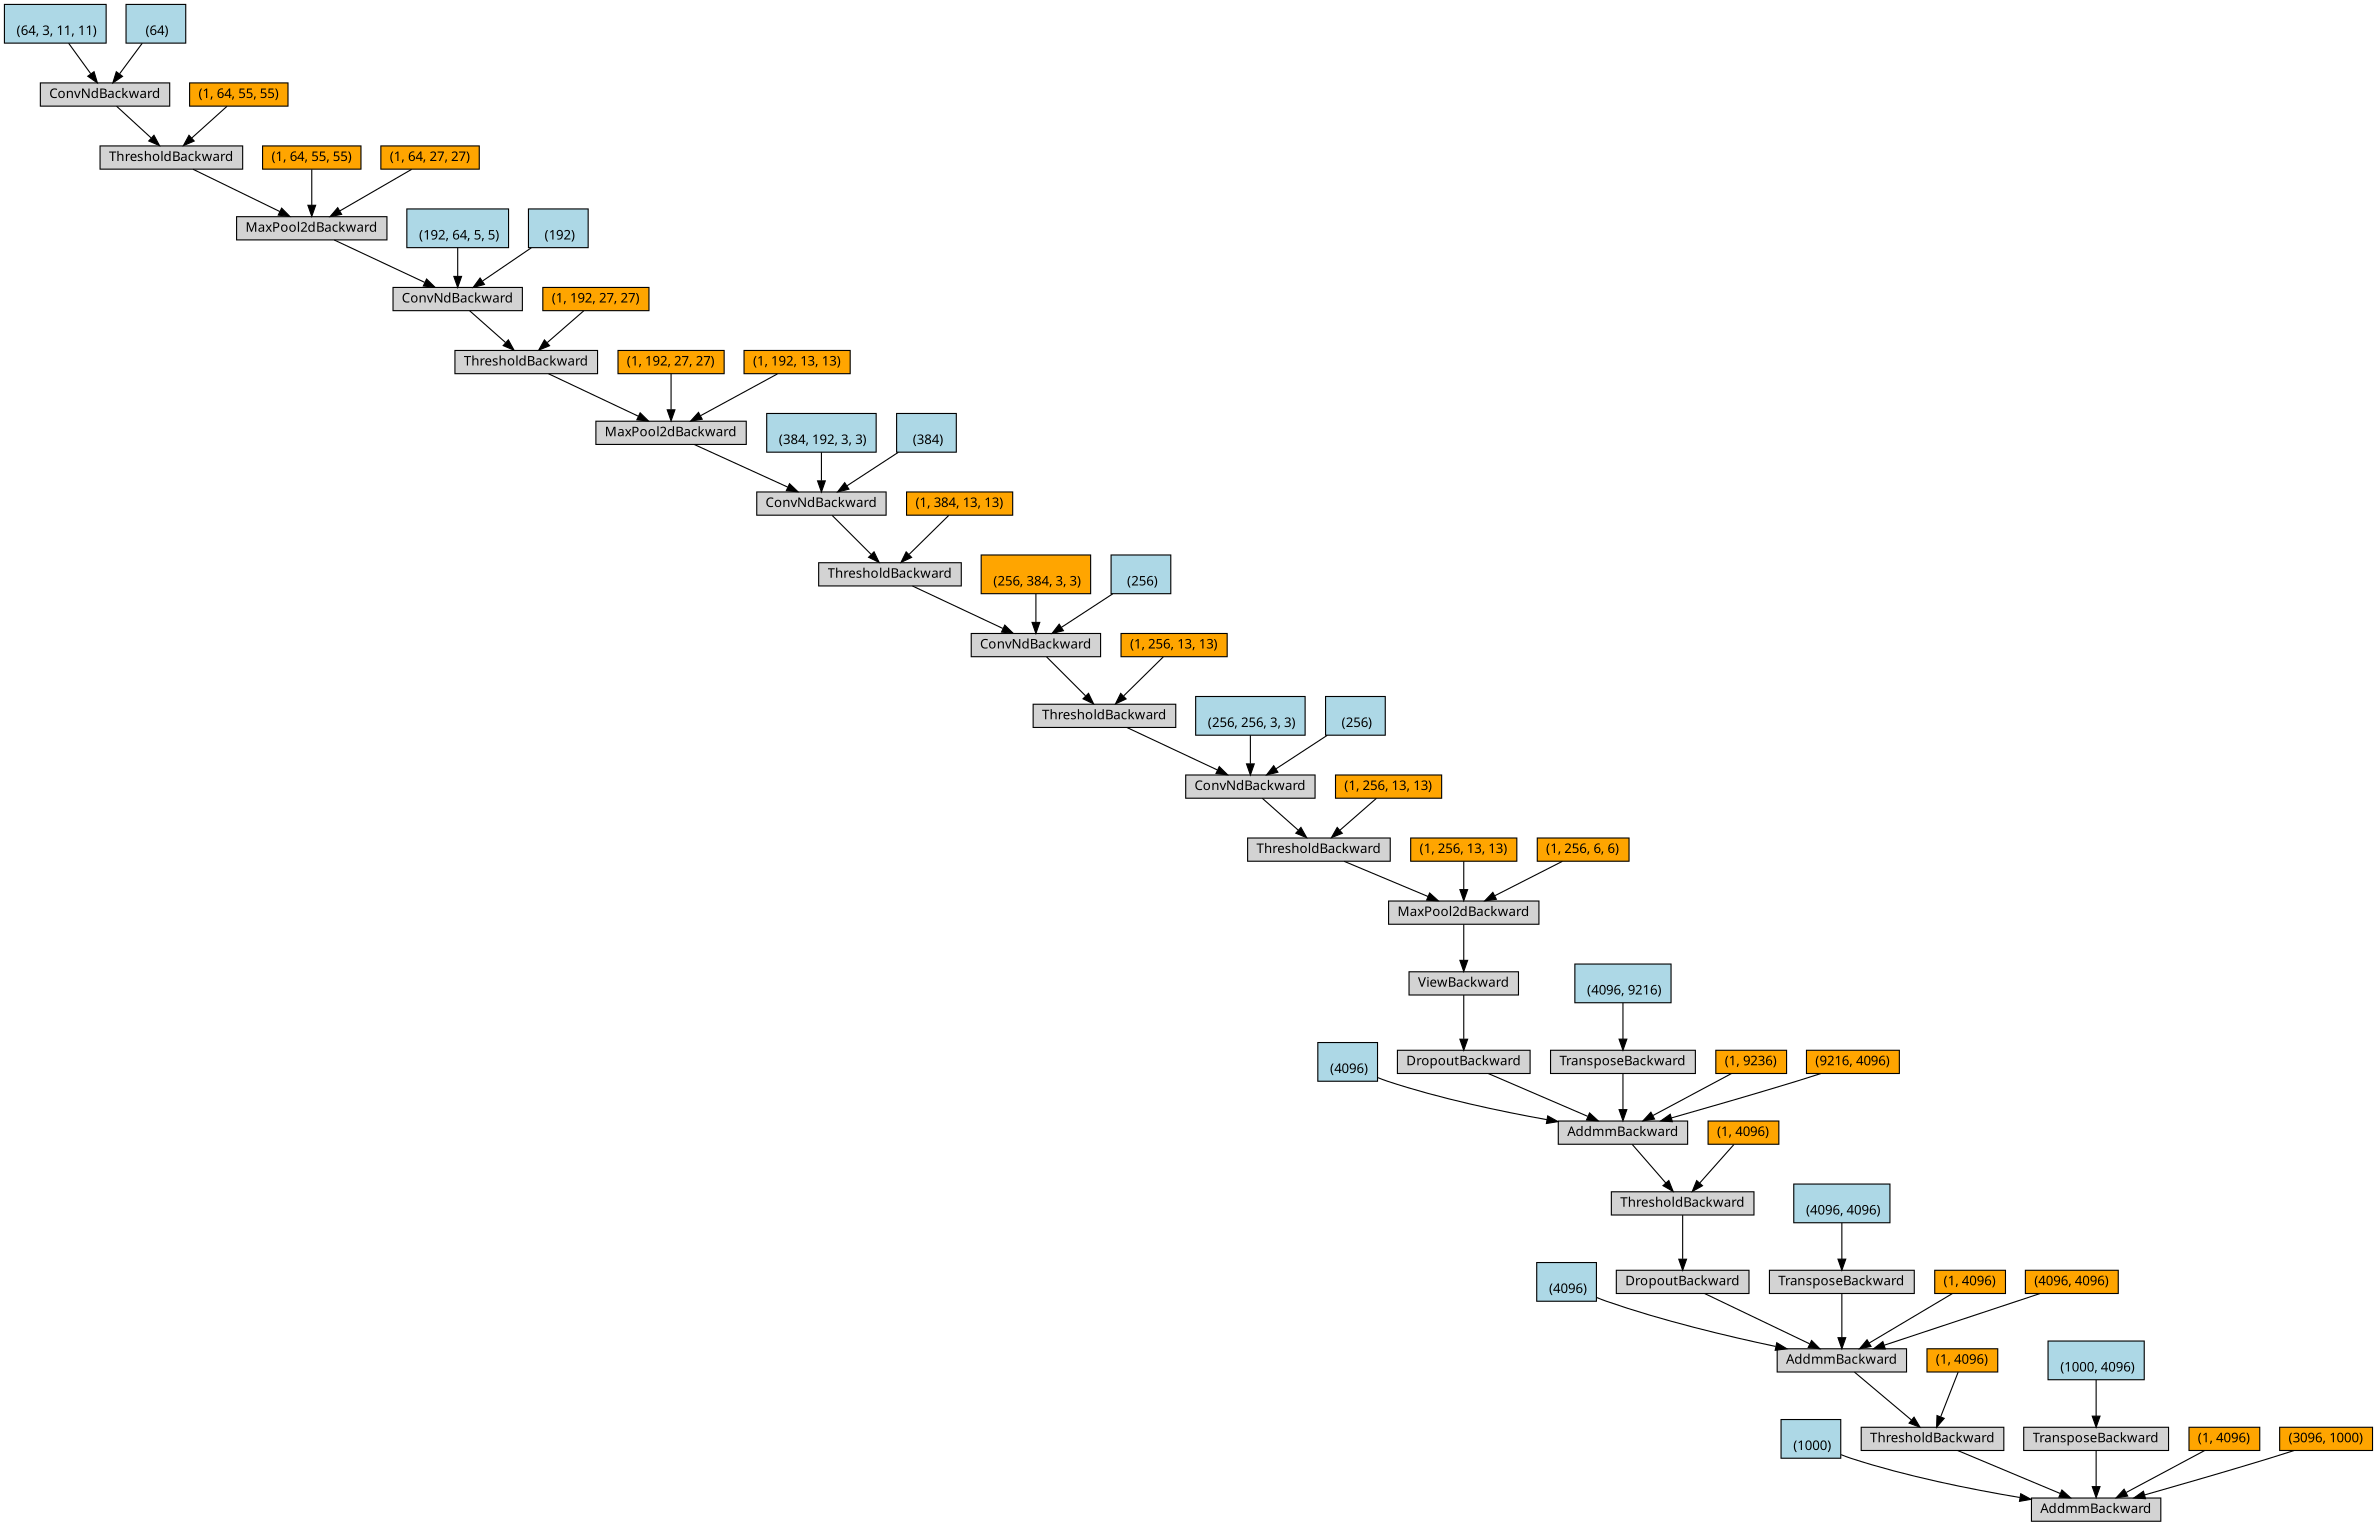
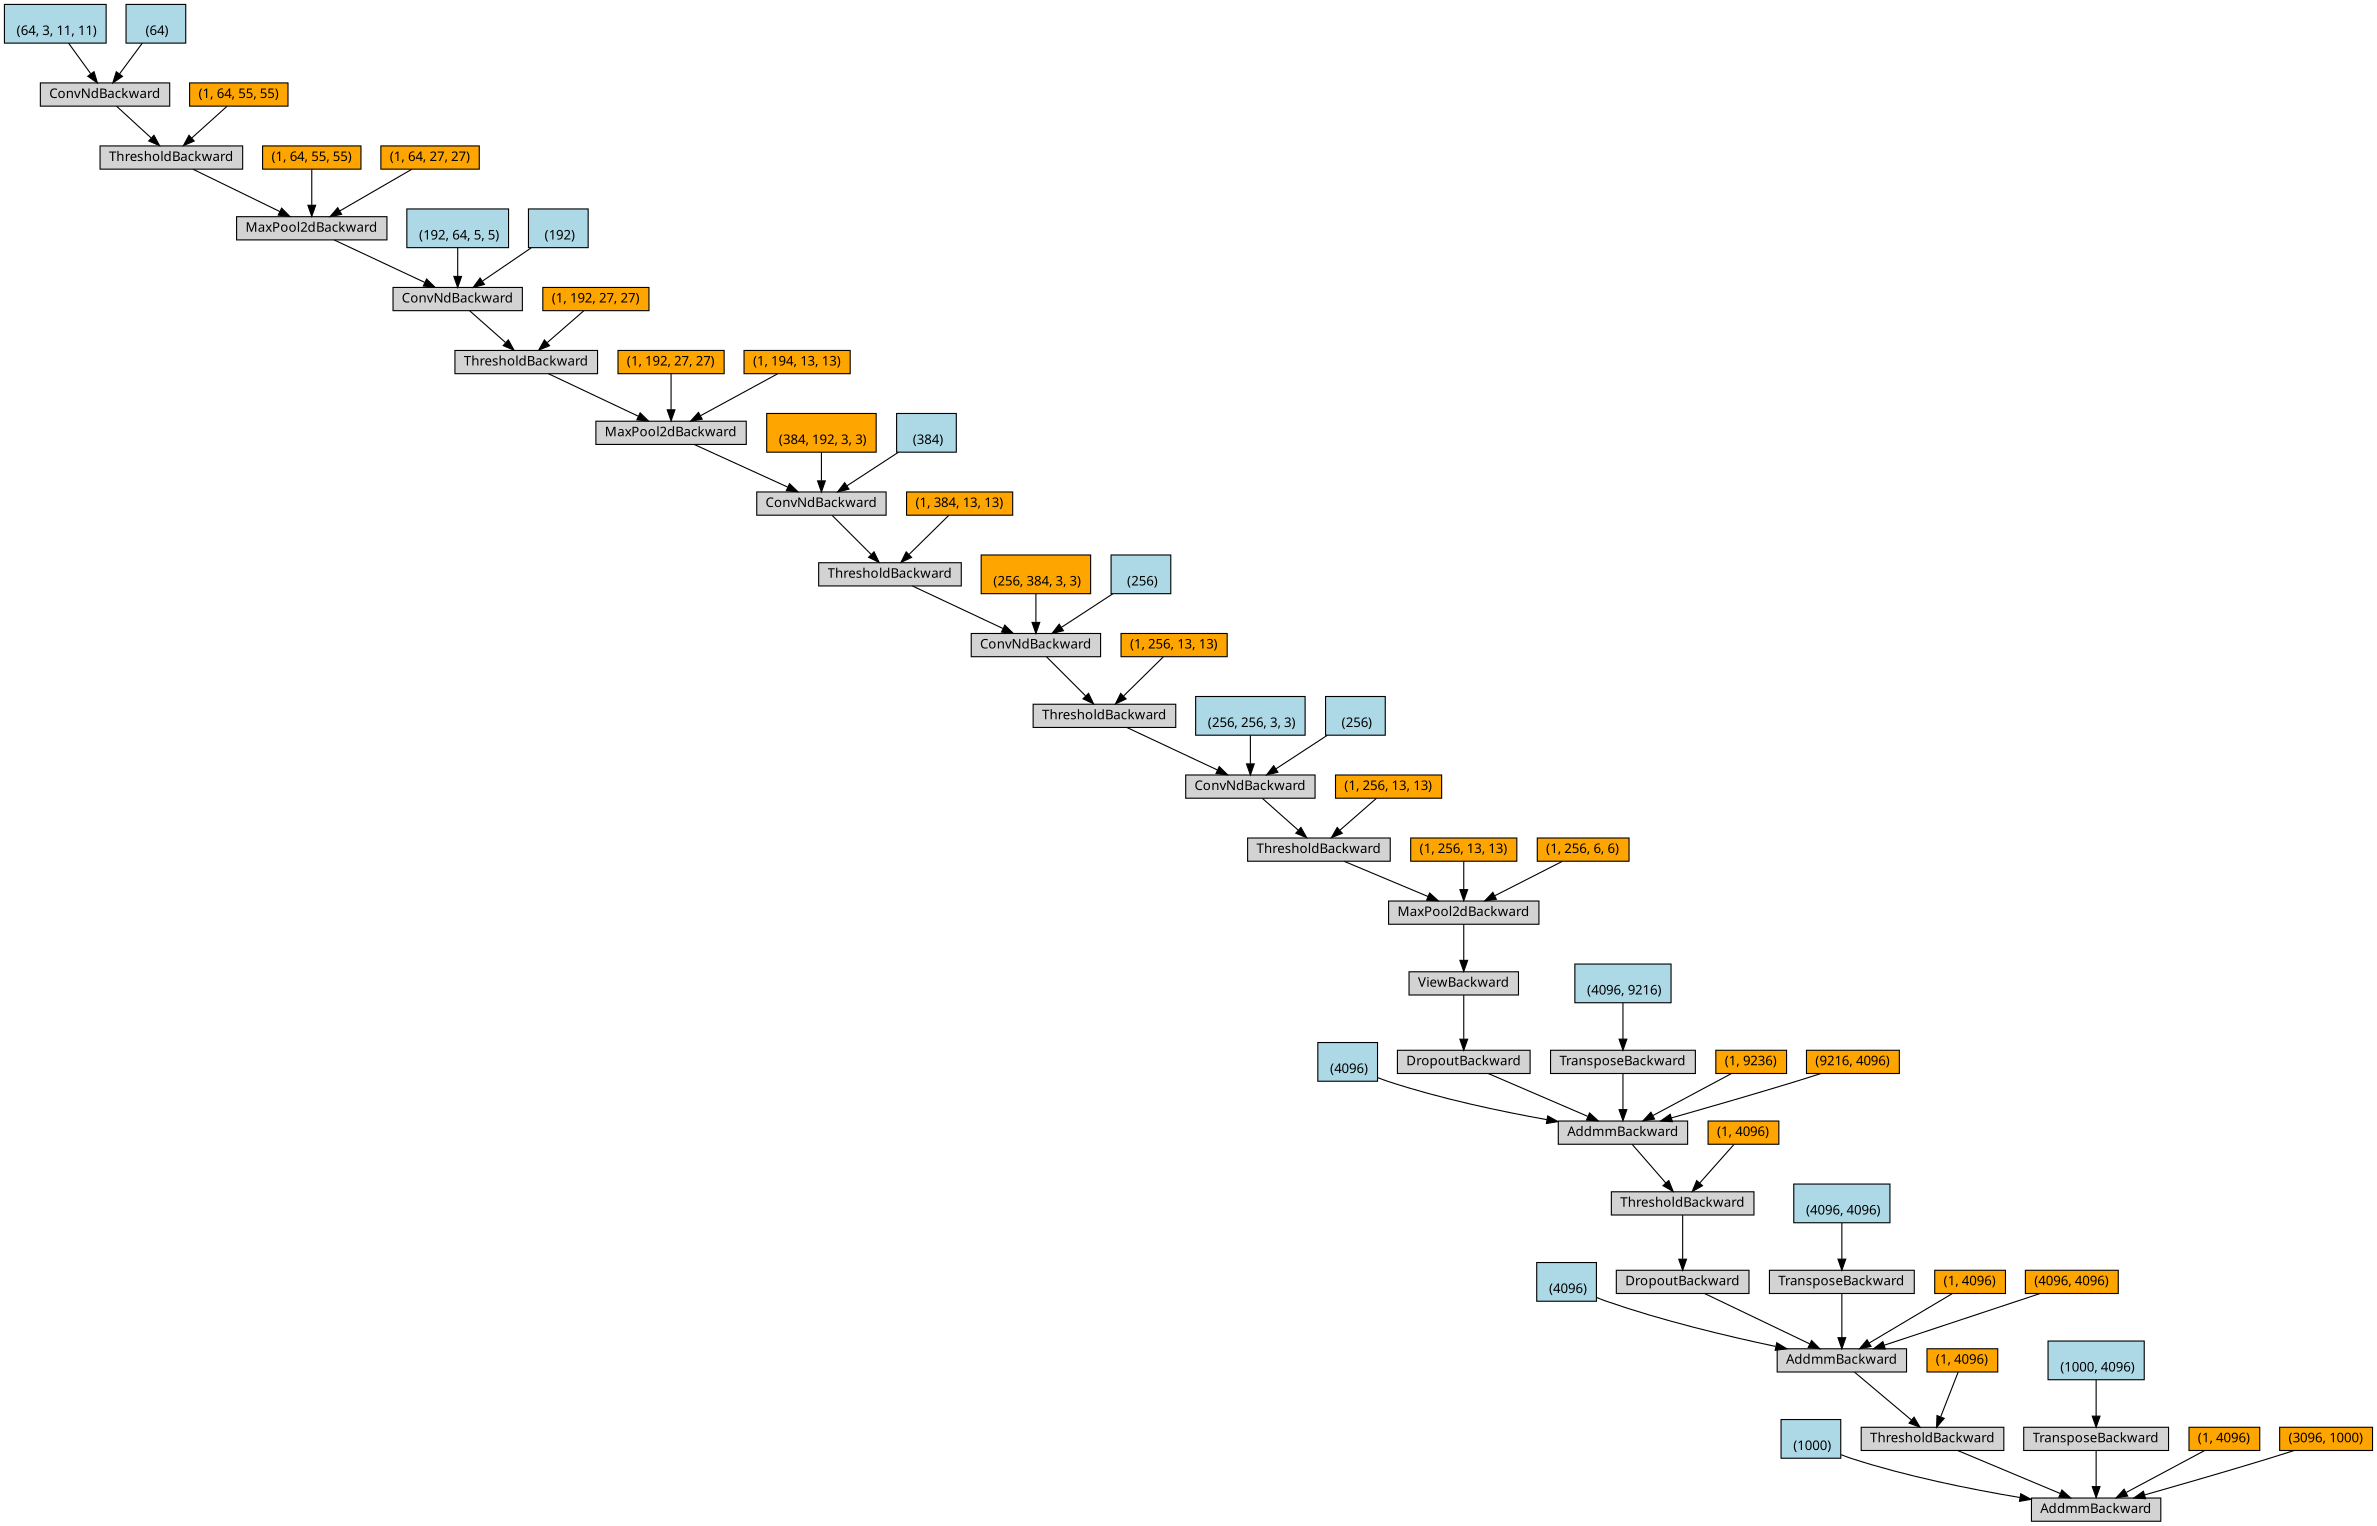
(797, 362) -> (797, 362)
(821, 433) -> (821, 433)
